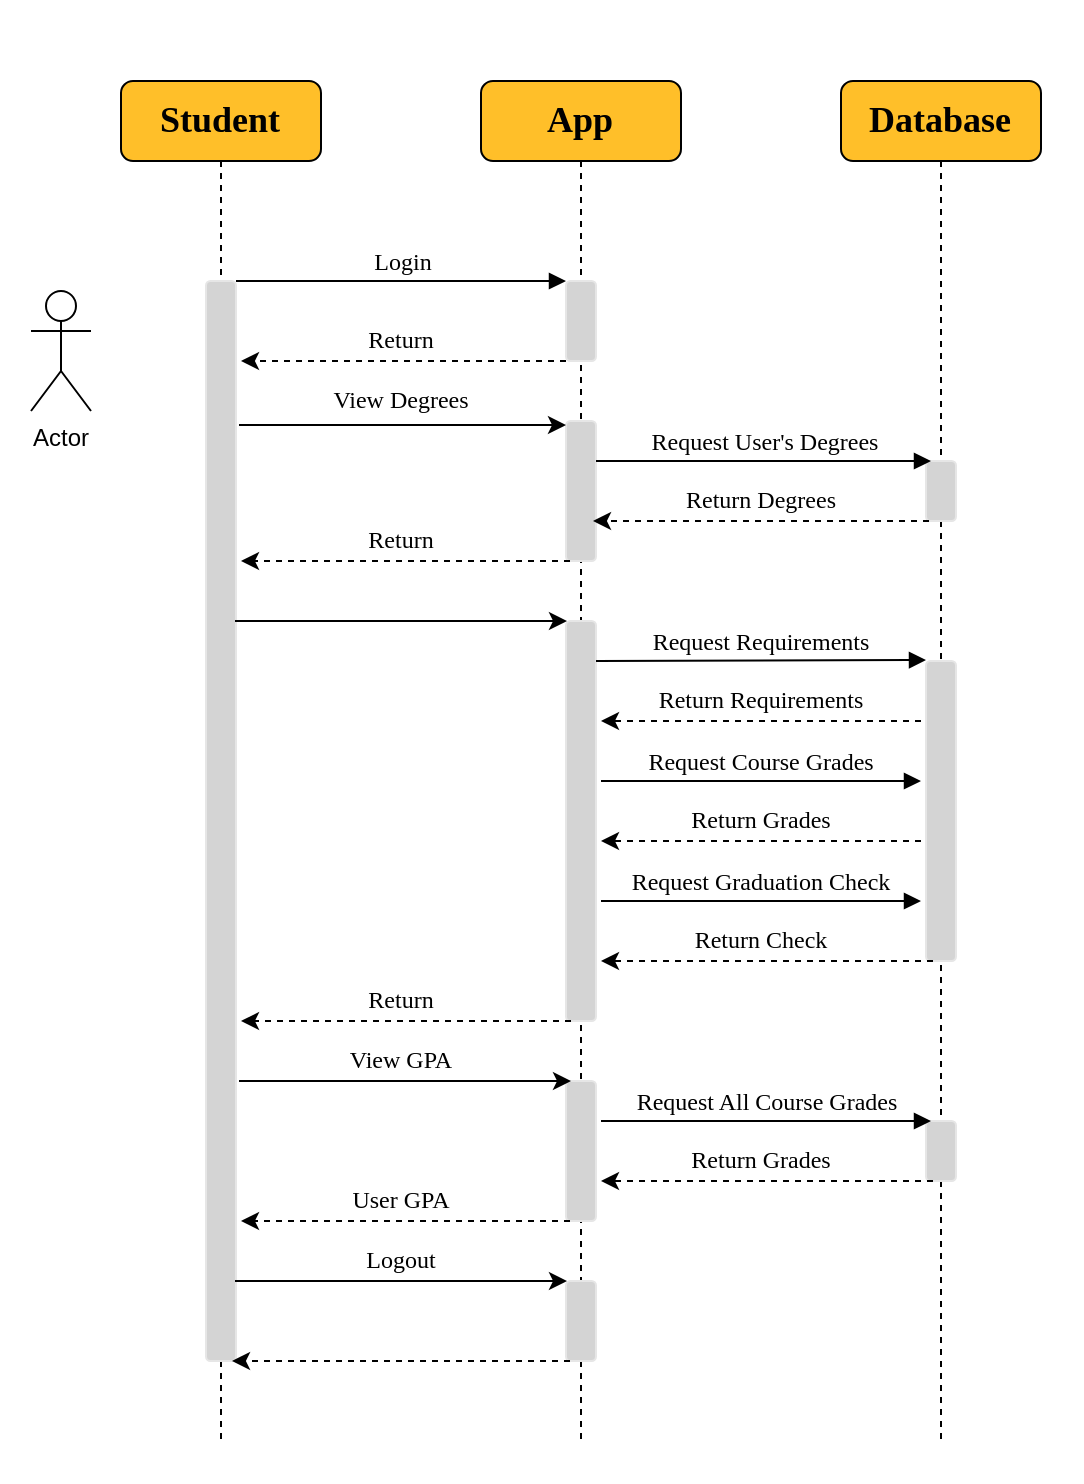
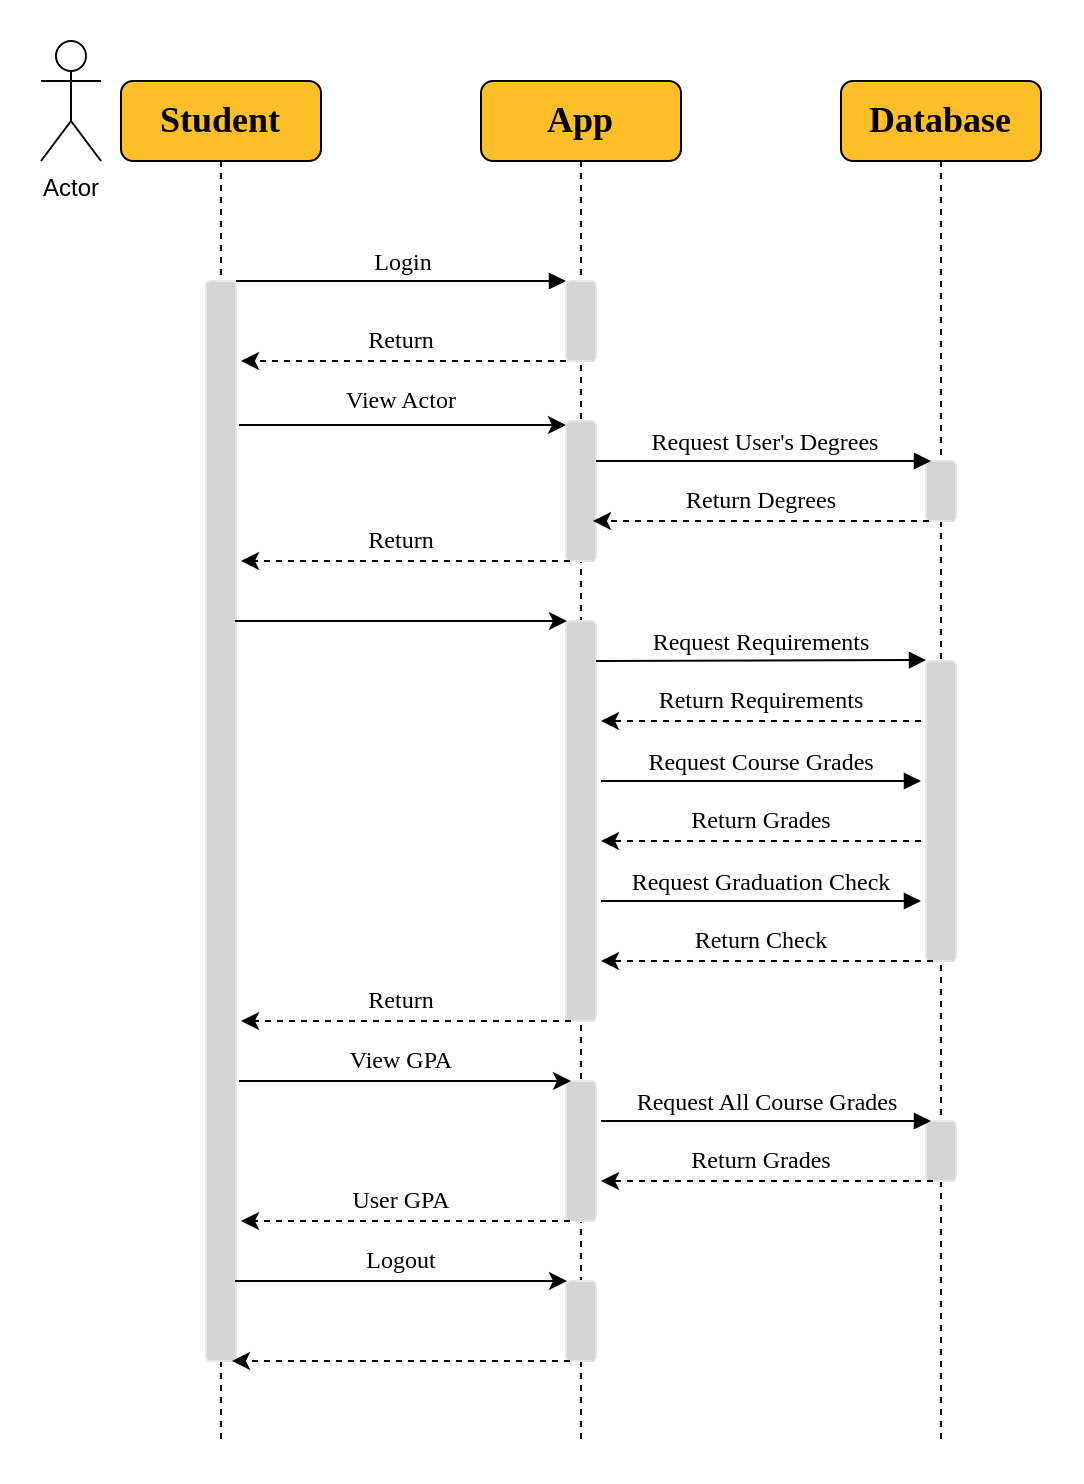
(61, 351) -> (71, 101)
(402, 401) -> (402, 401)
